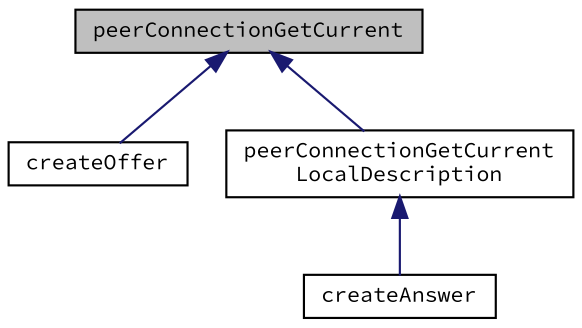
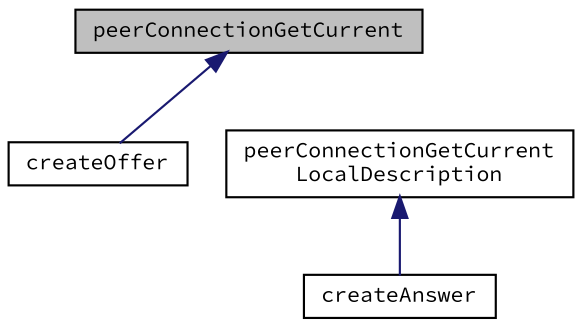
(326, 99) -> none
